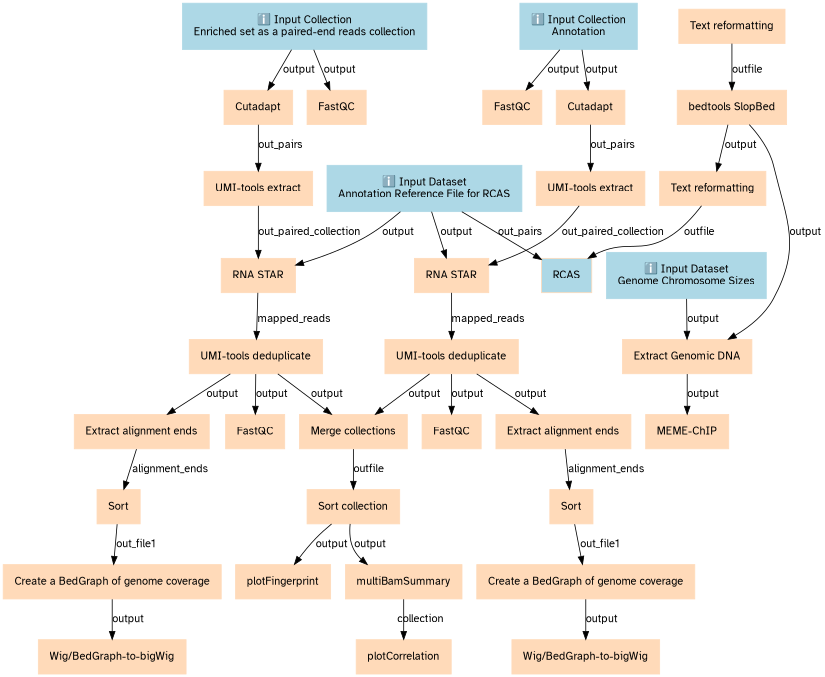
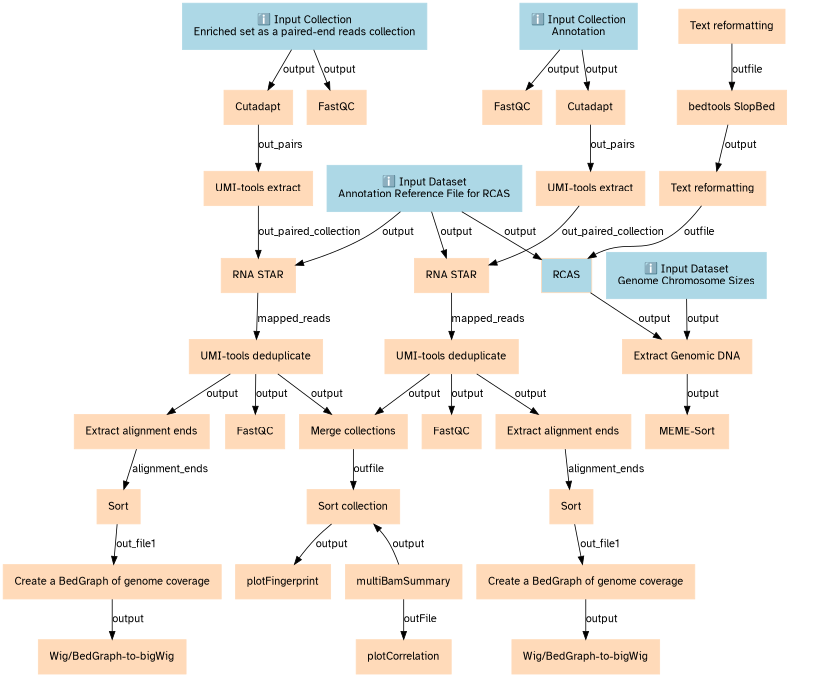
(520, 232) -> (520, 232)
(789, 235) -> (622, 314)
(687, 432) -> (687, 432)
(351, 543) -> (391, 546)
(420, 619) -> (420, 619)
